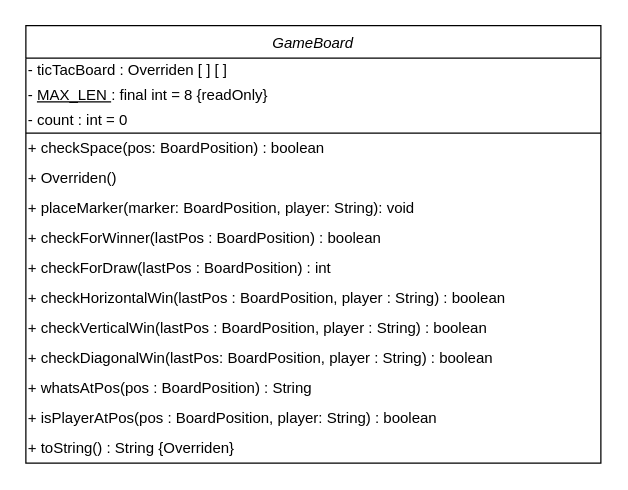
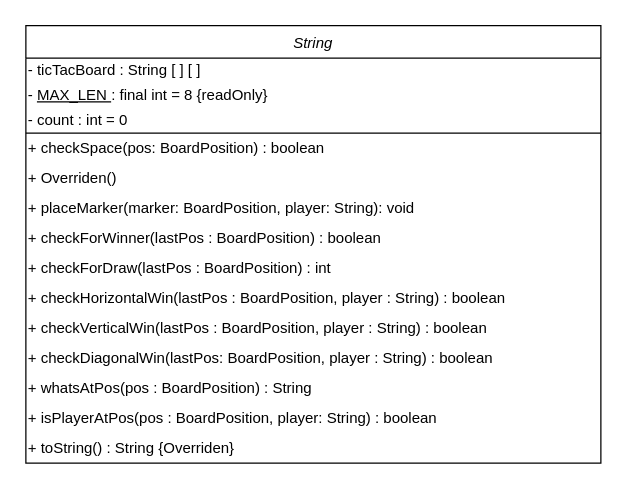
(313, 43) -> (313, 43)
(147, 71) -> (135, 71)
